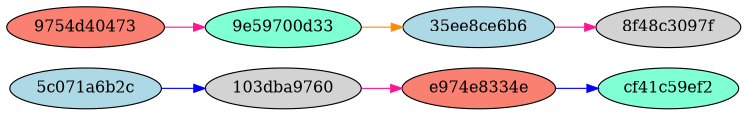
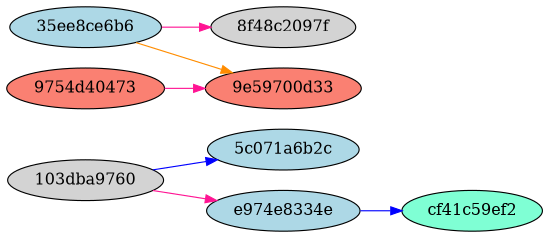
(283, 27) -> (283, 88)
(377, 27) -> (179, 56)
(668, 27) -> (283, 27)
(178, 88) -> (179, 166)
(479, 88) -> (283, 211)
